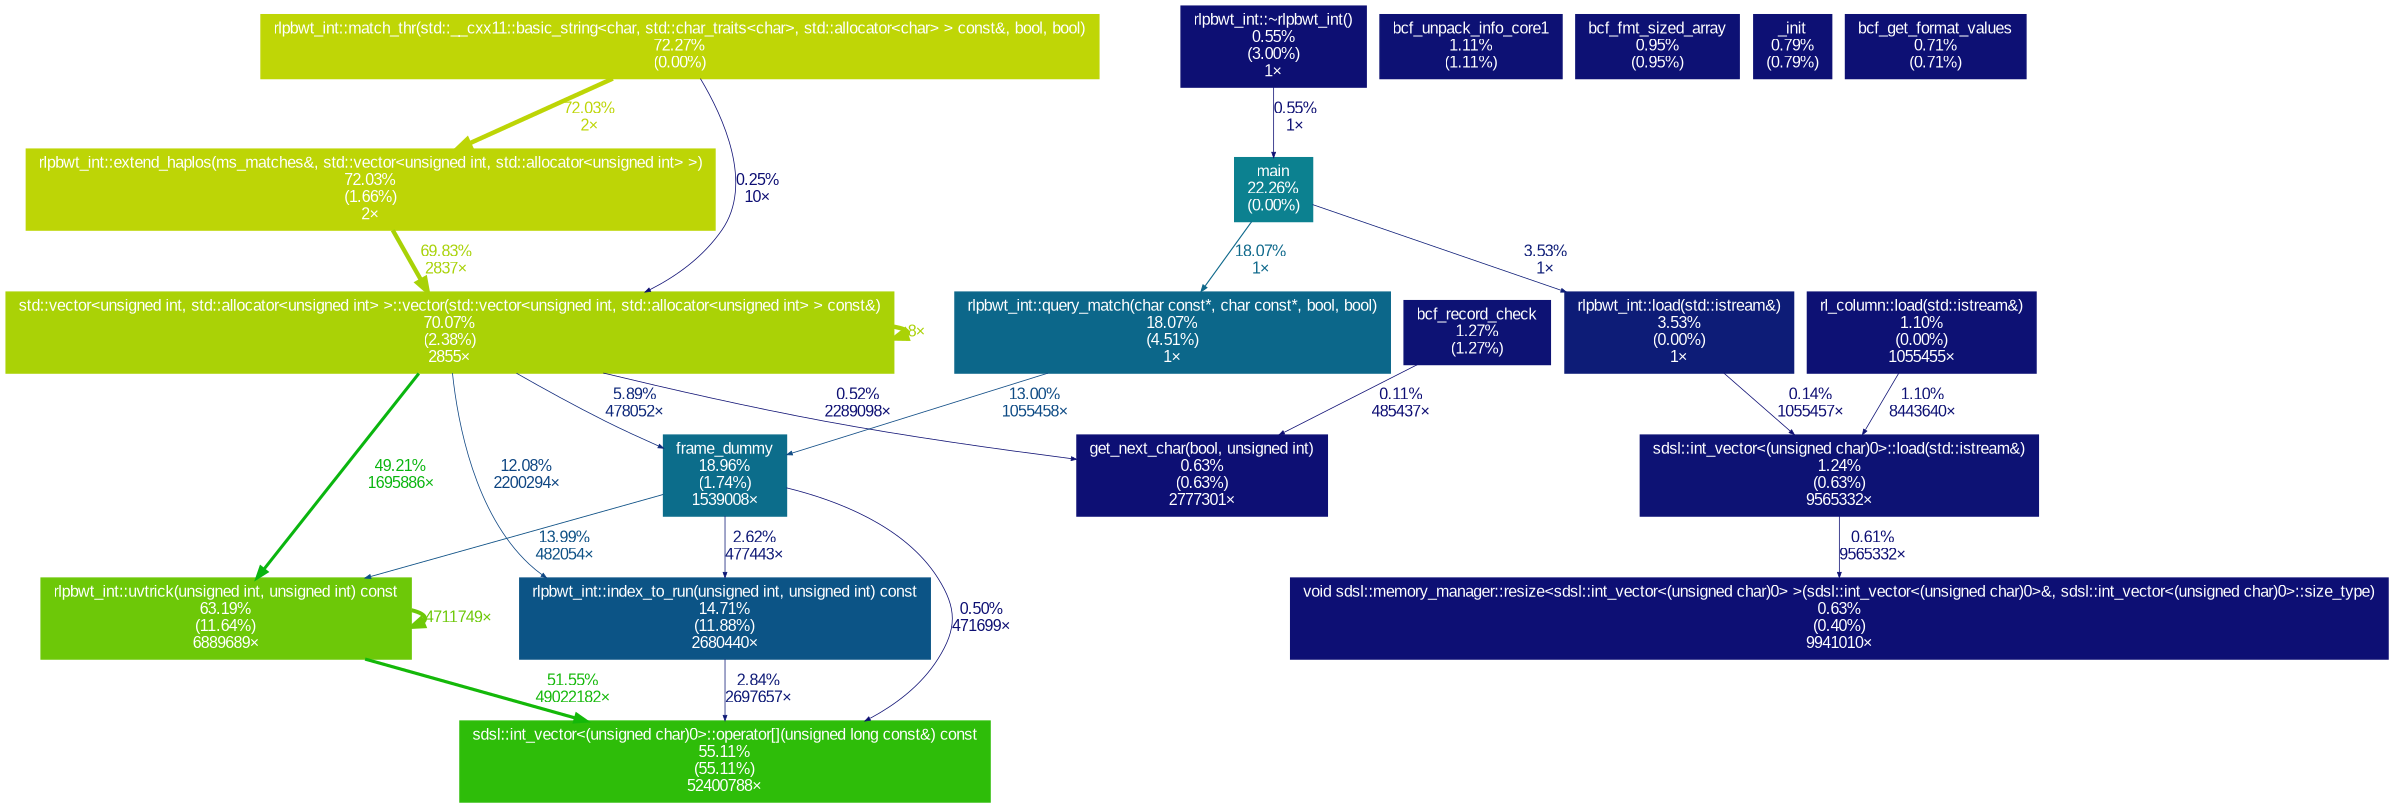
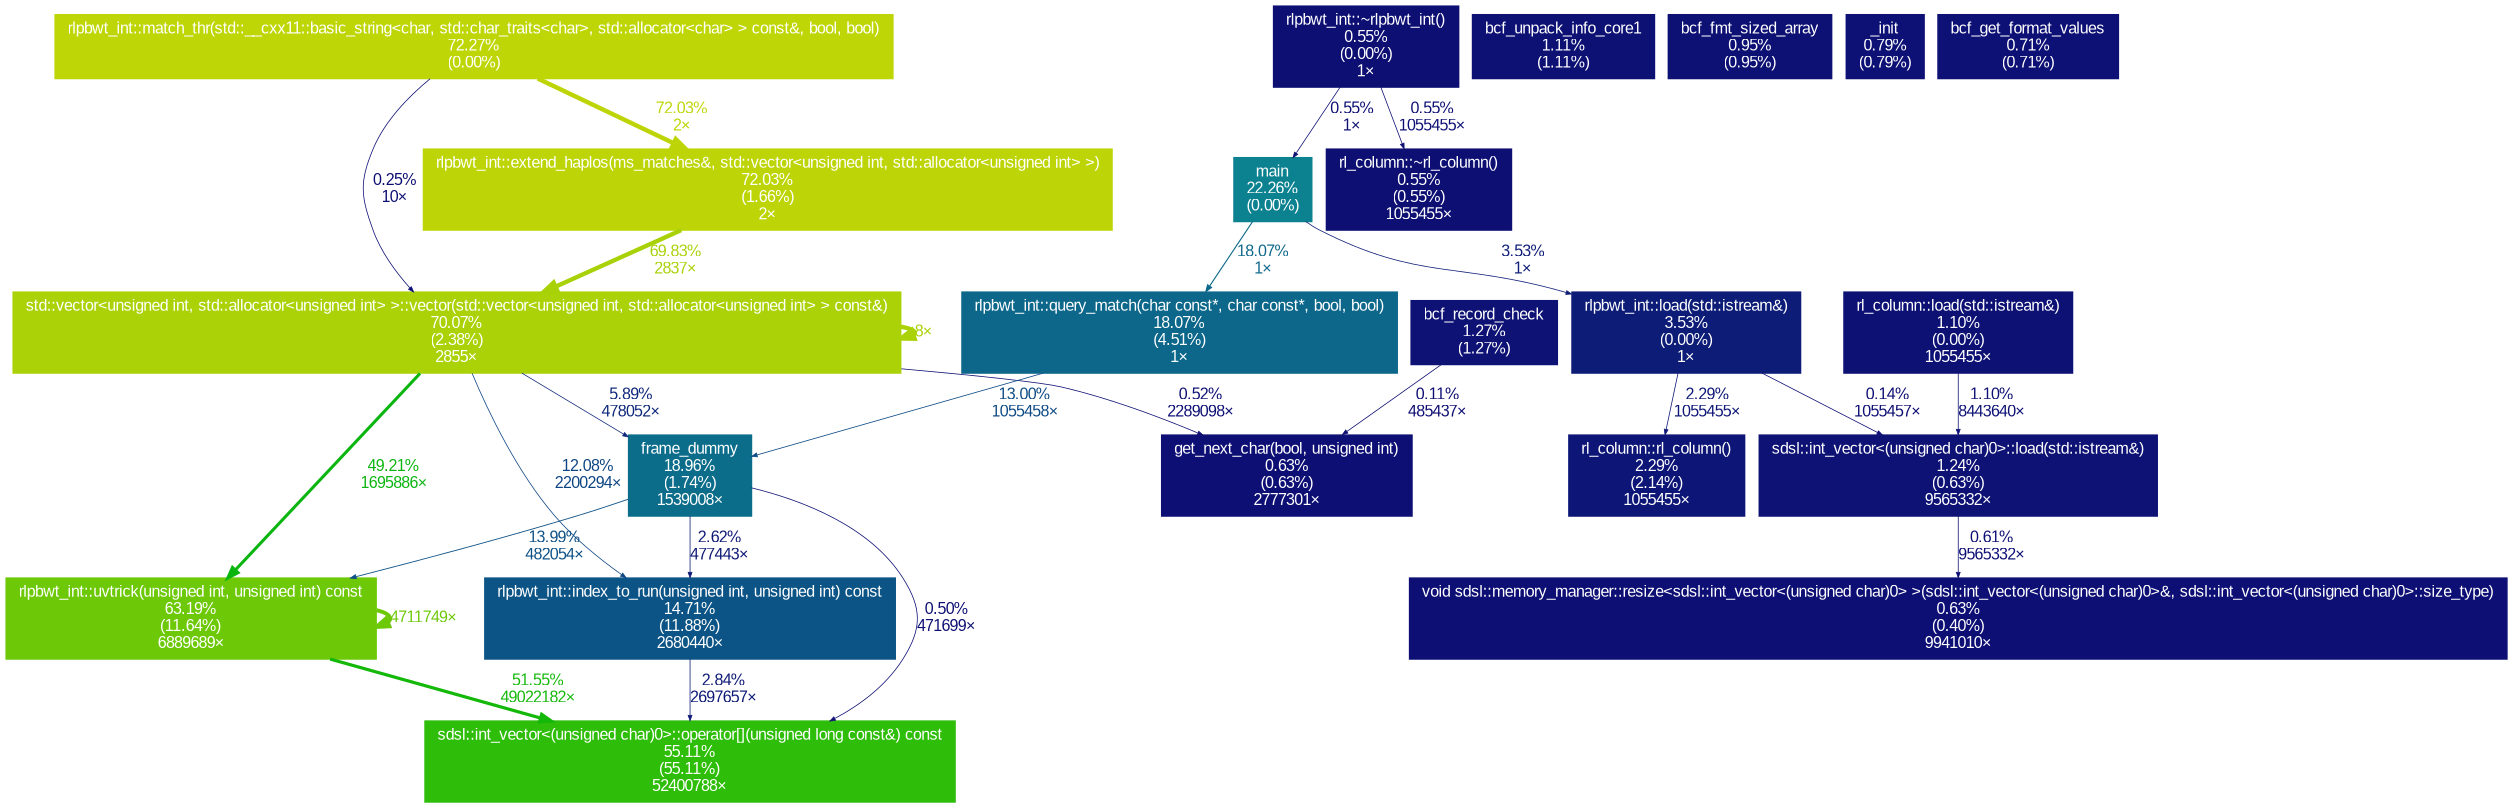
(1274, 47) -> (1366, 47)
none -> (1419, 190)
none -> (1657, 476)
